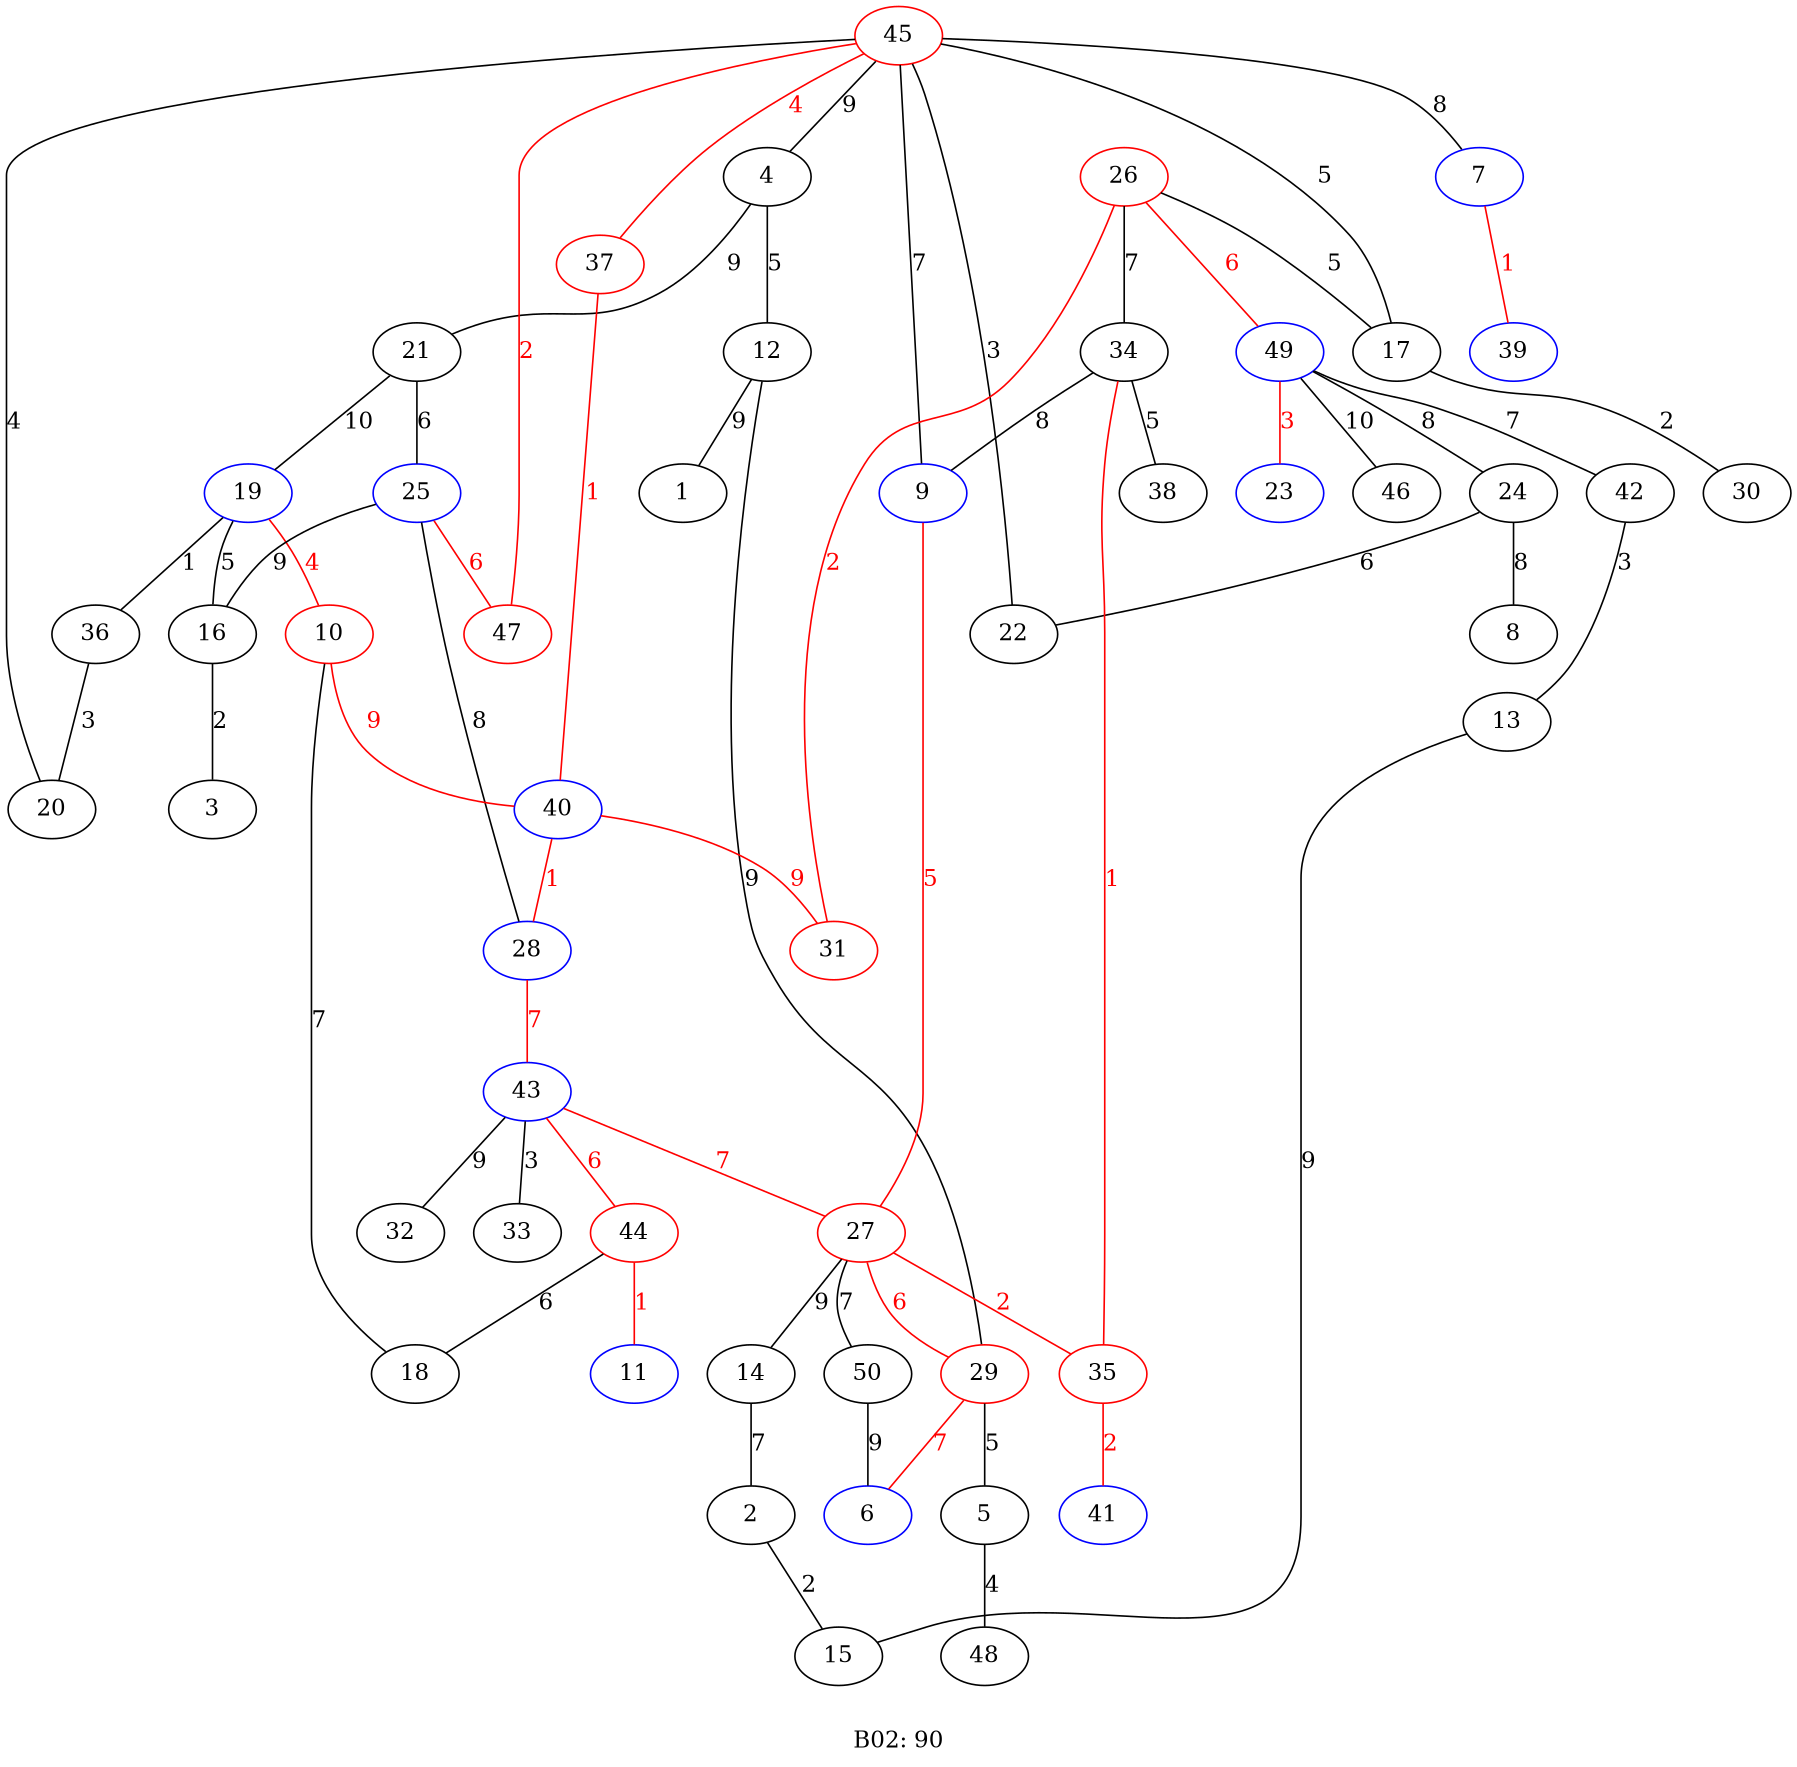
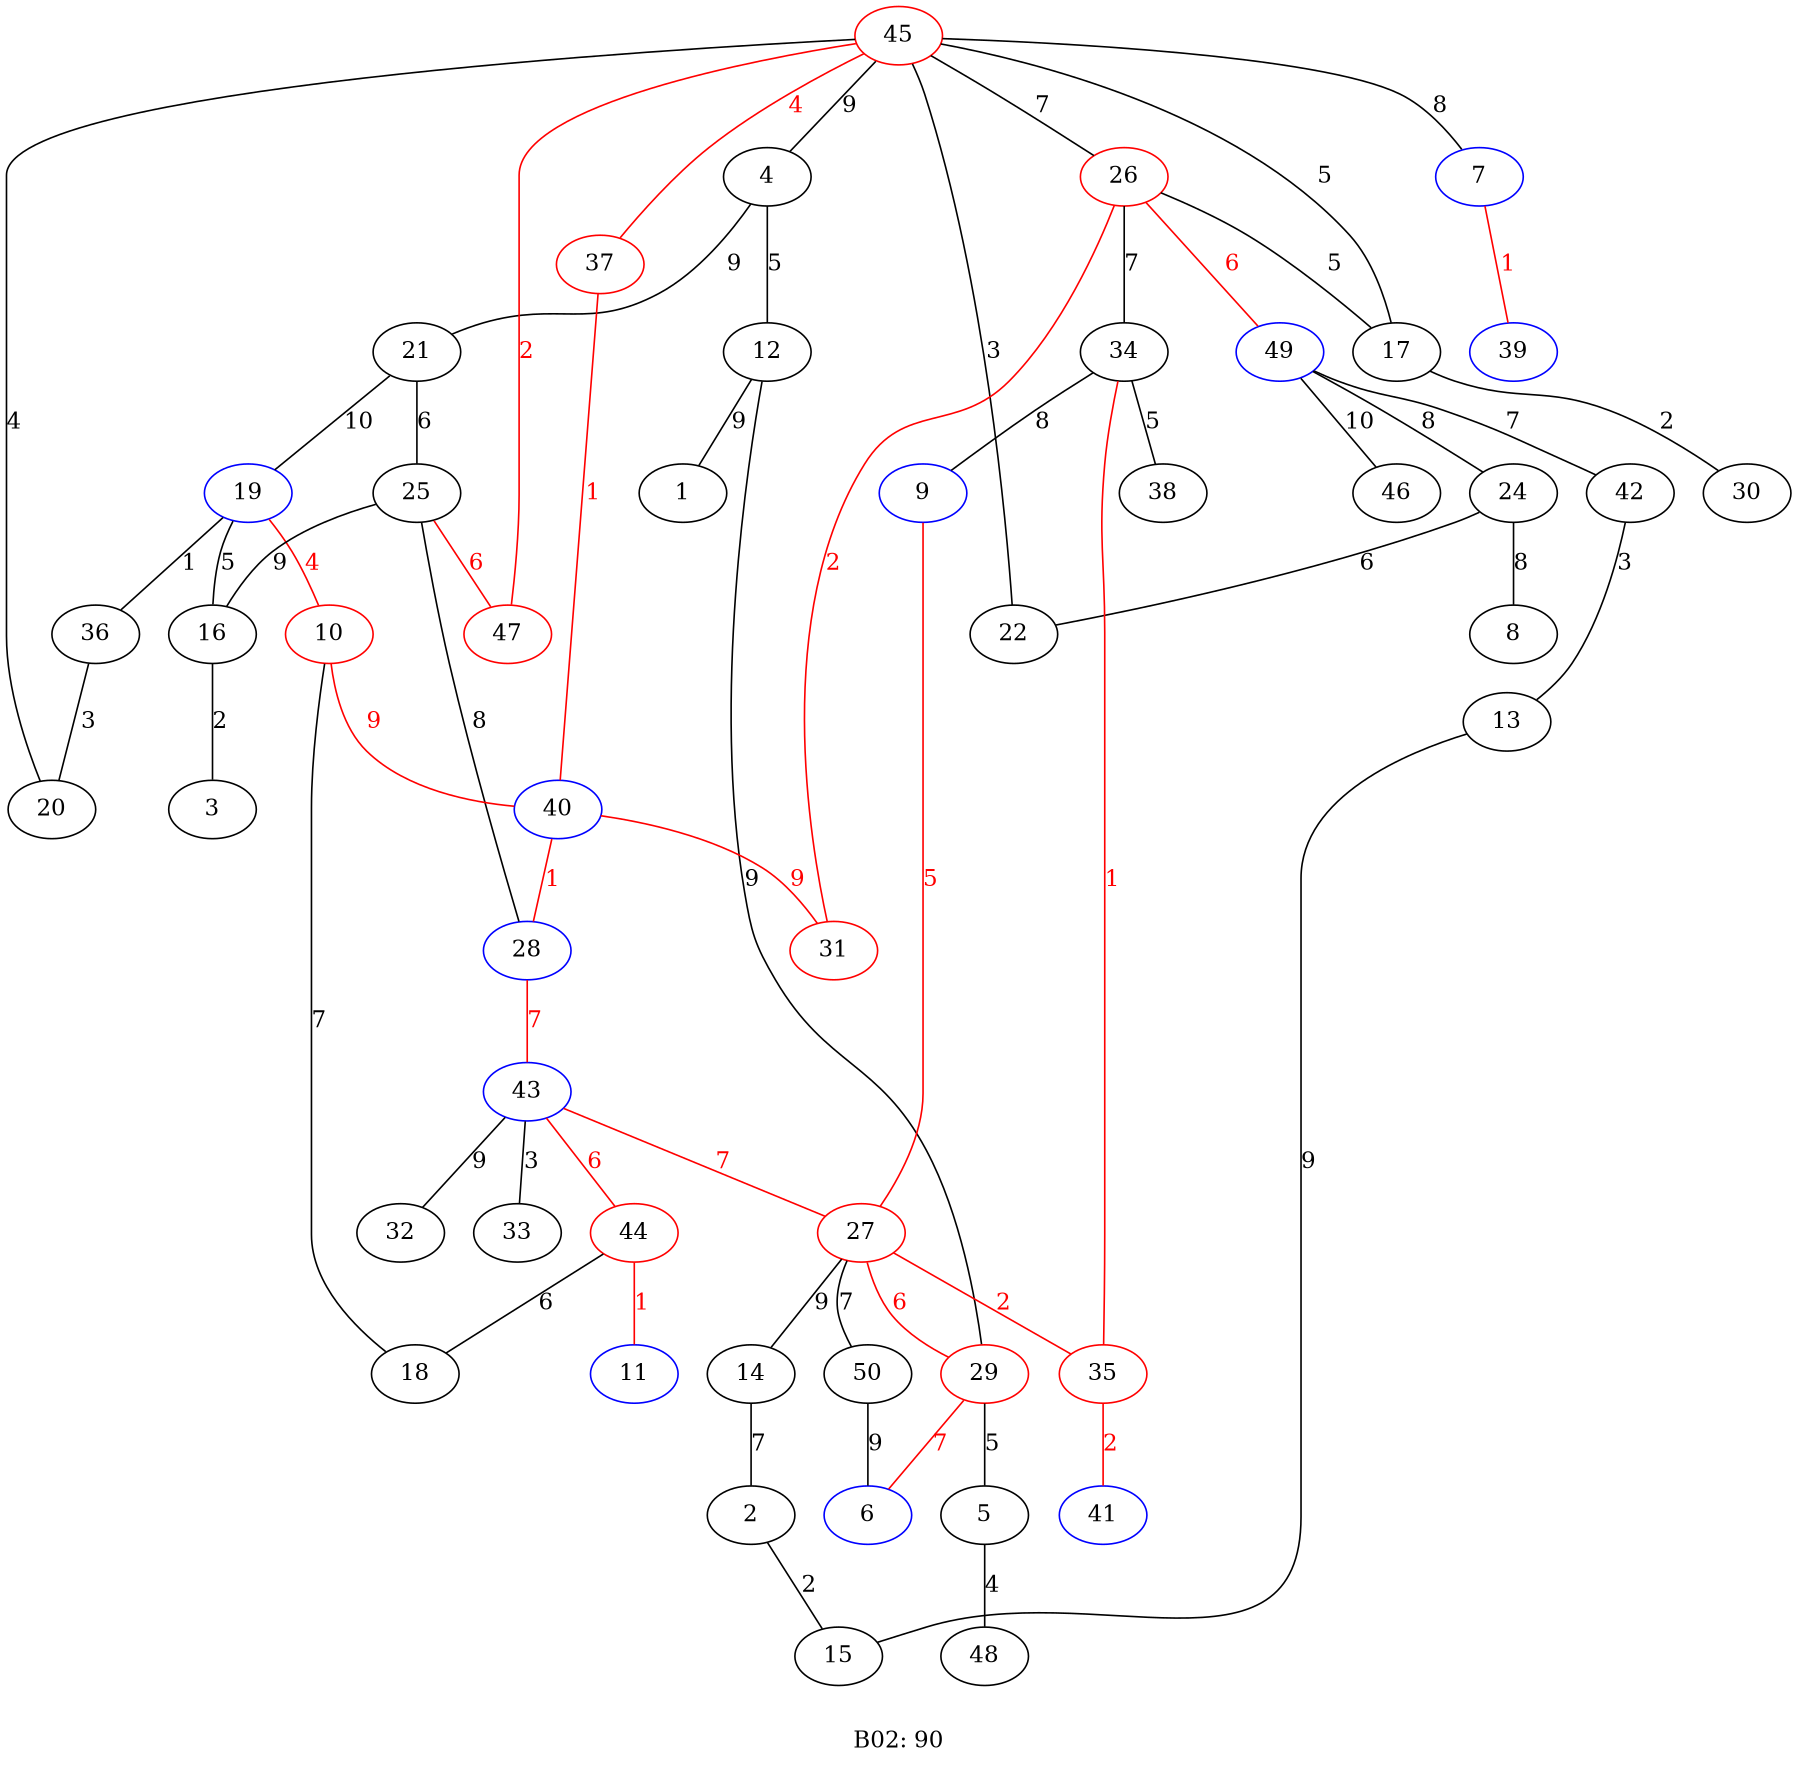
(911, 264) -> (1013, 105)
(417, 493) -> (417, 493)
(1280, 493) -> none
